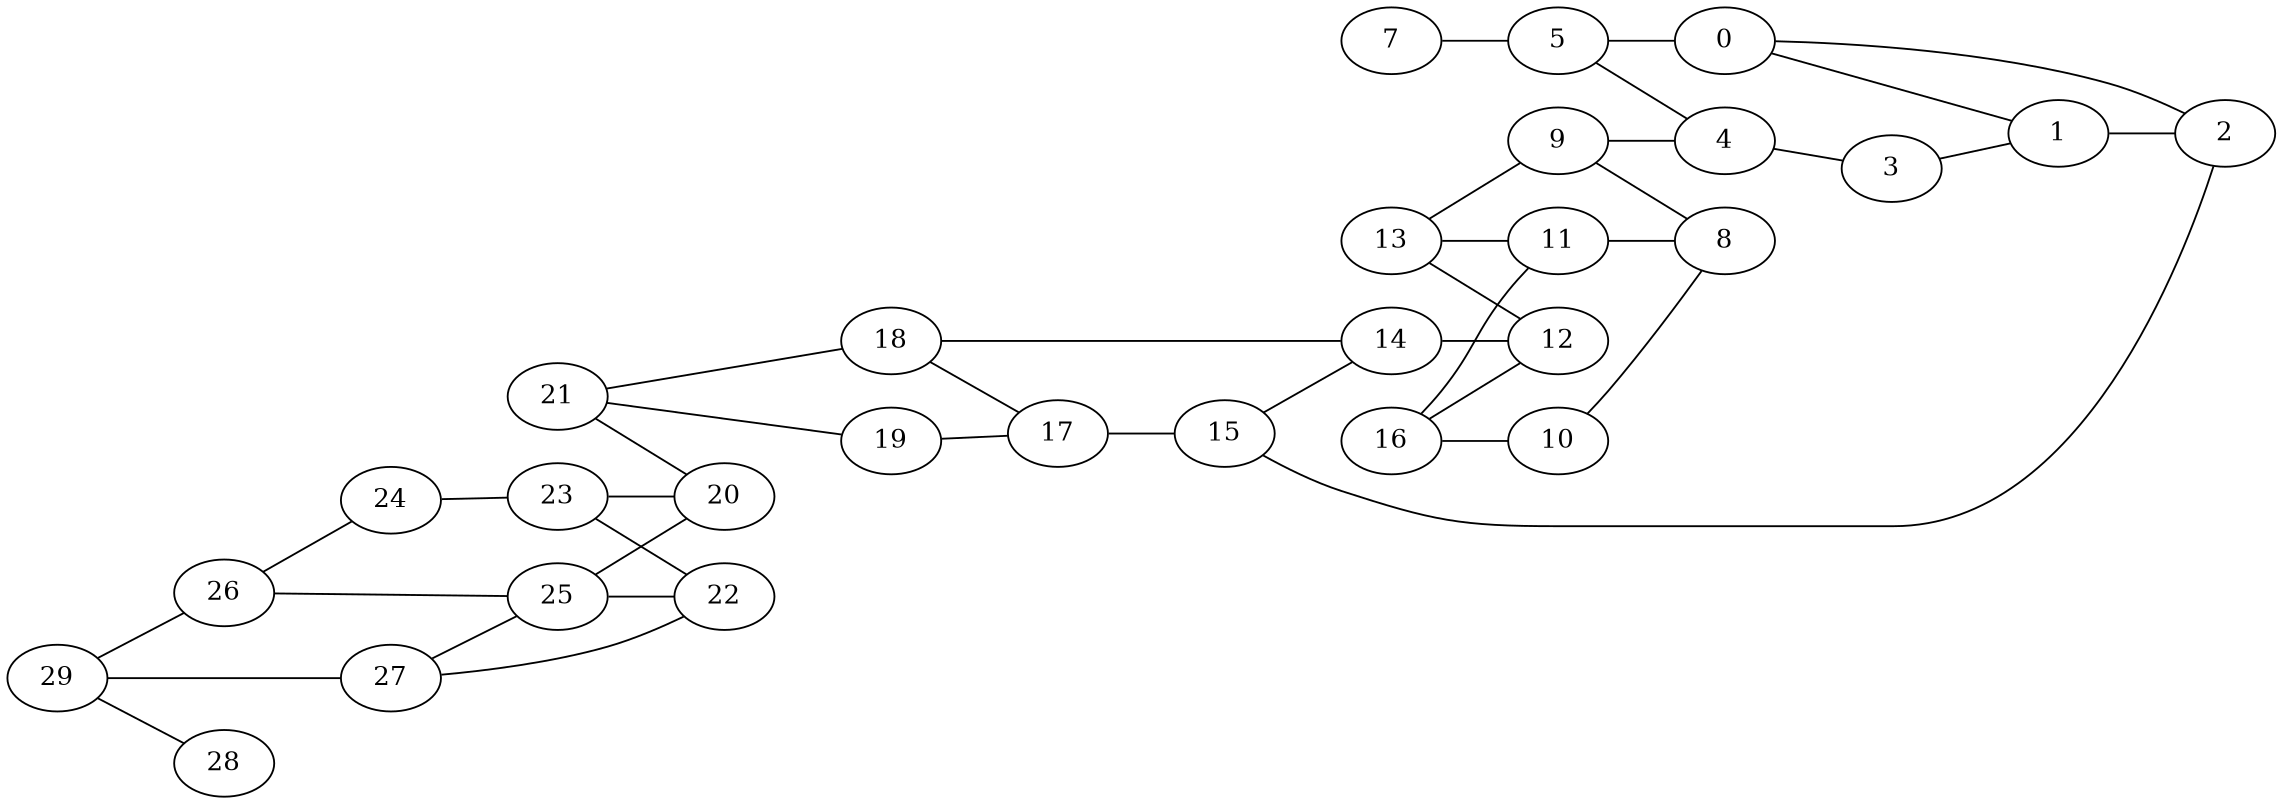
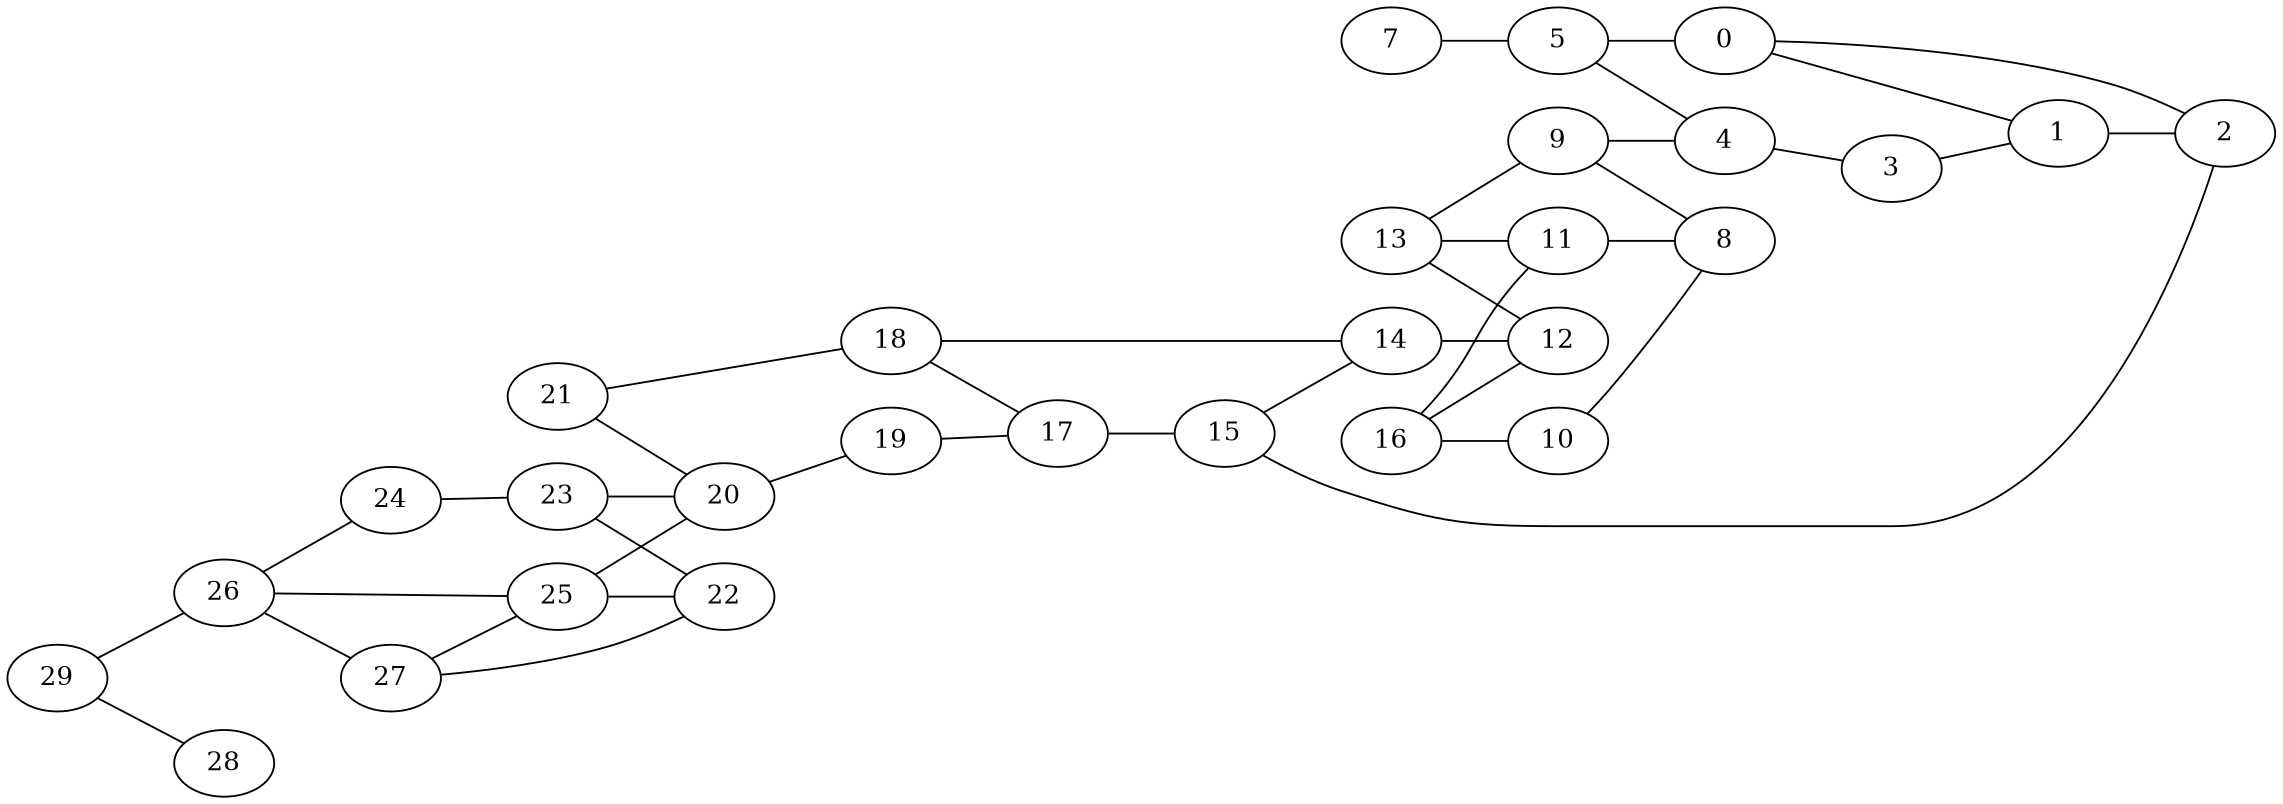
(724, 419) -> (808, 469)
(224, 678) -> (308, 636)
